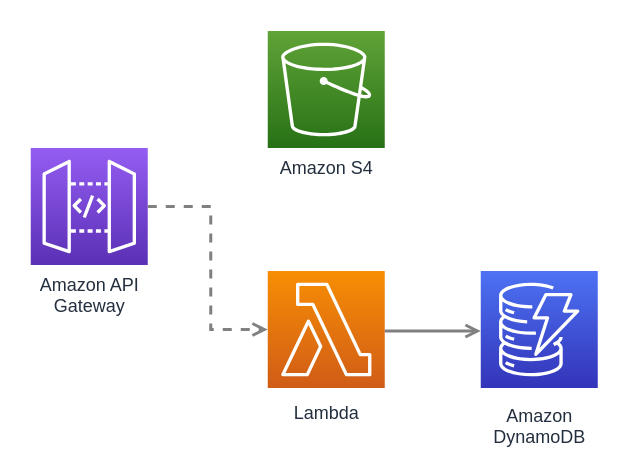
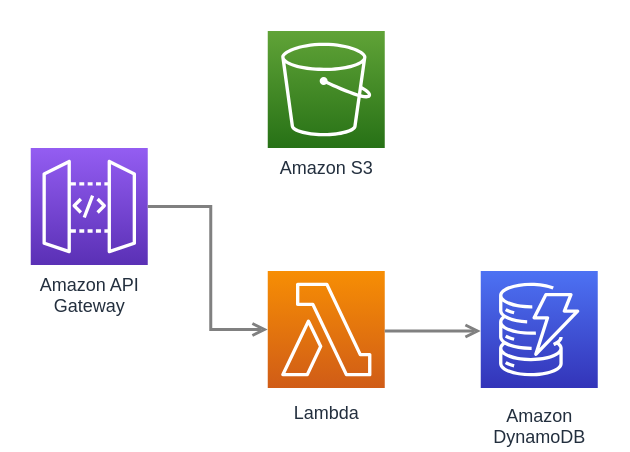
(327, 169) -> (327, 169)
(211, 264) -> (211, 264)
